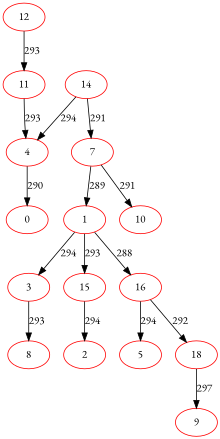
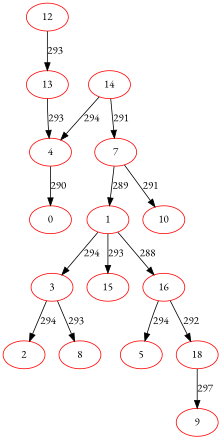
(24, 85) -> (47, 85)
(85, 317) -> (40, 318)
